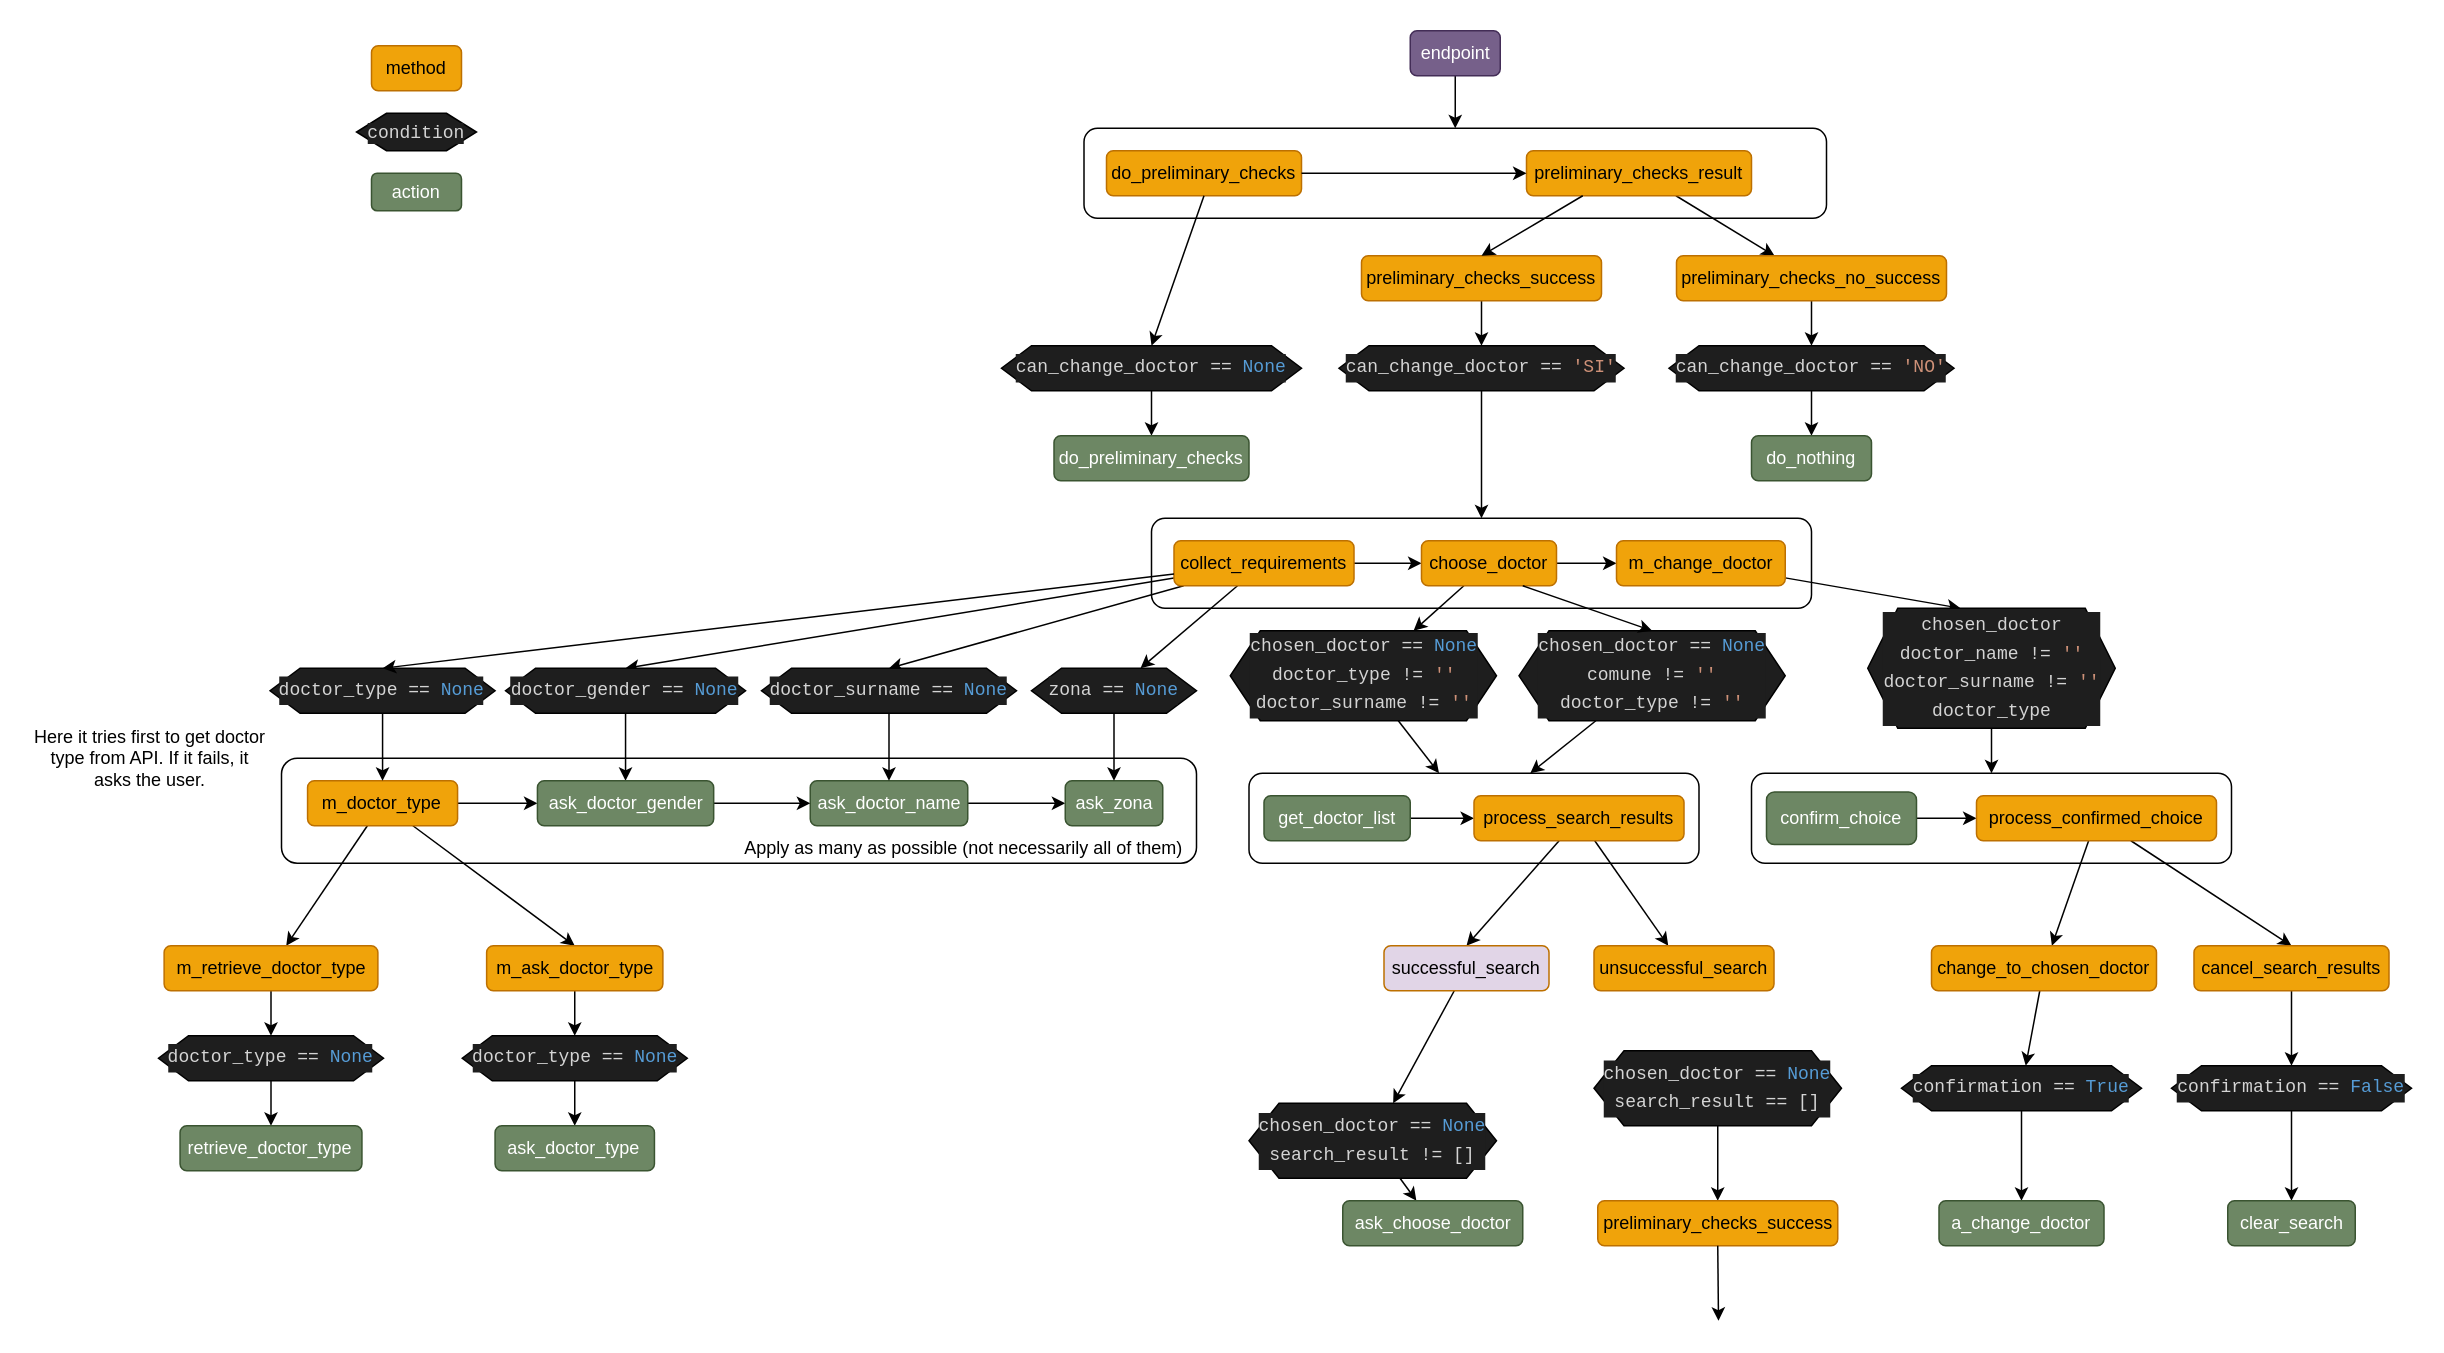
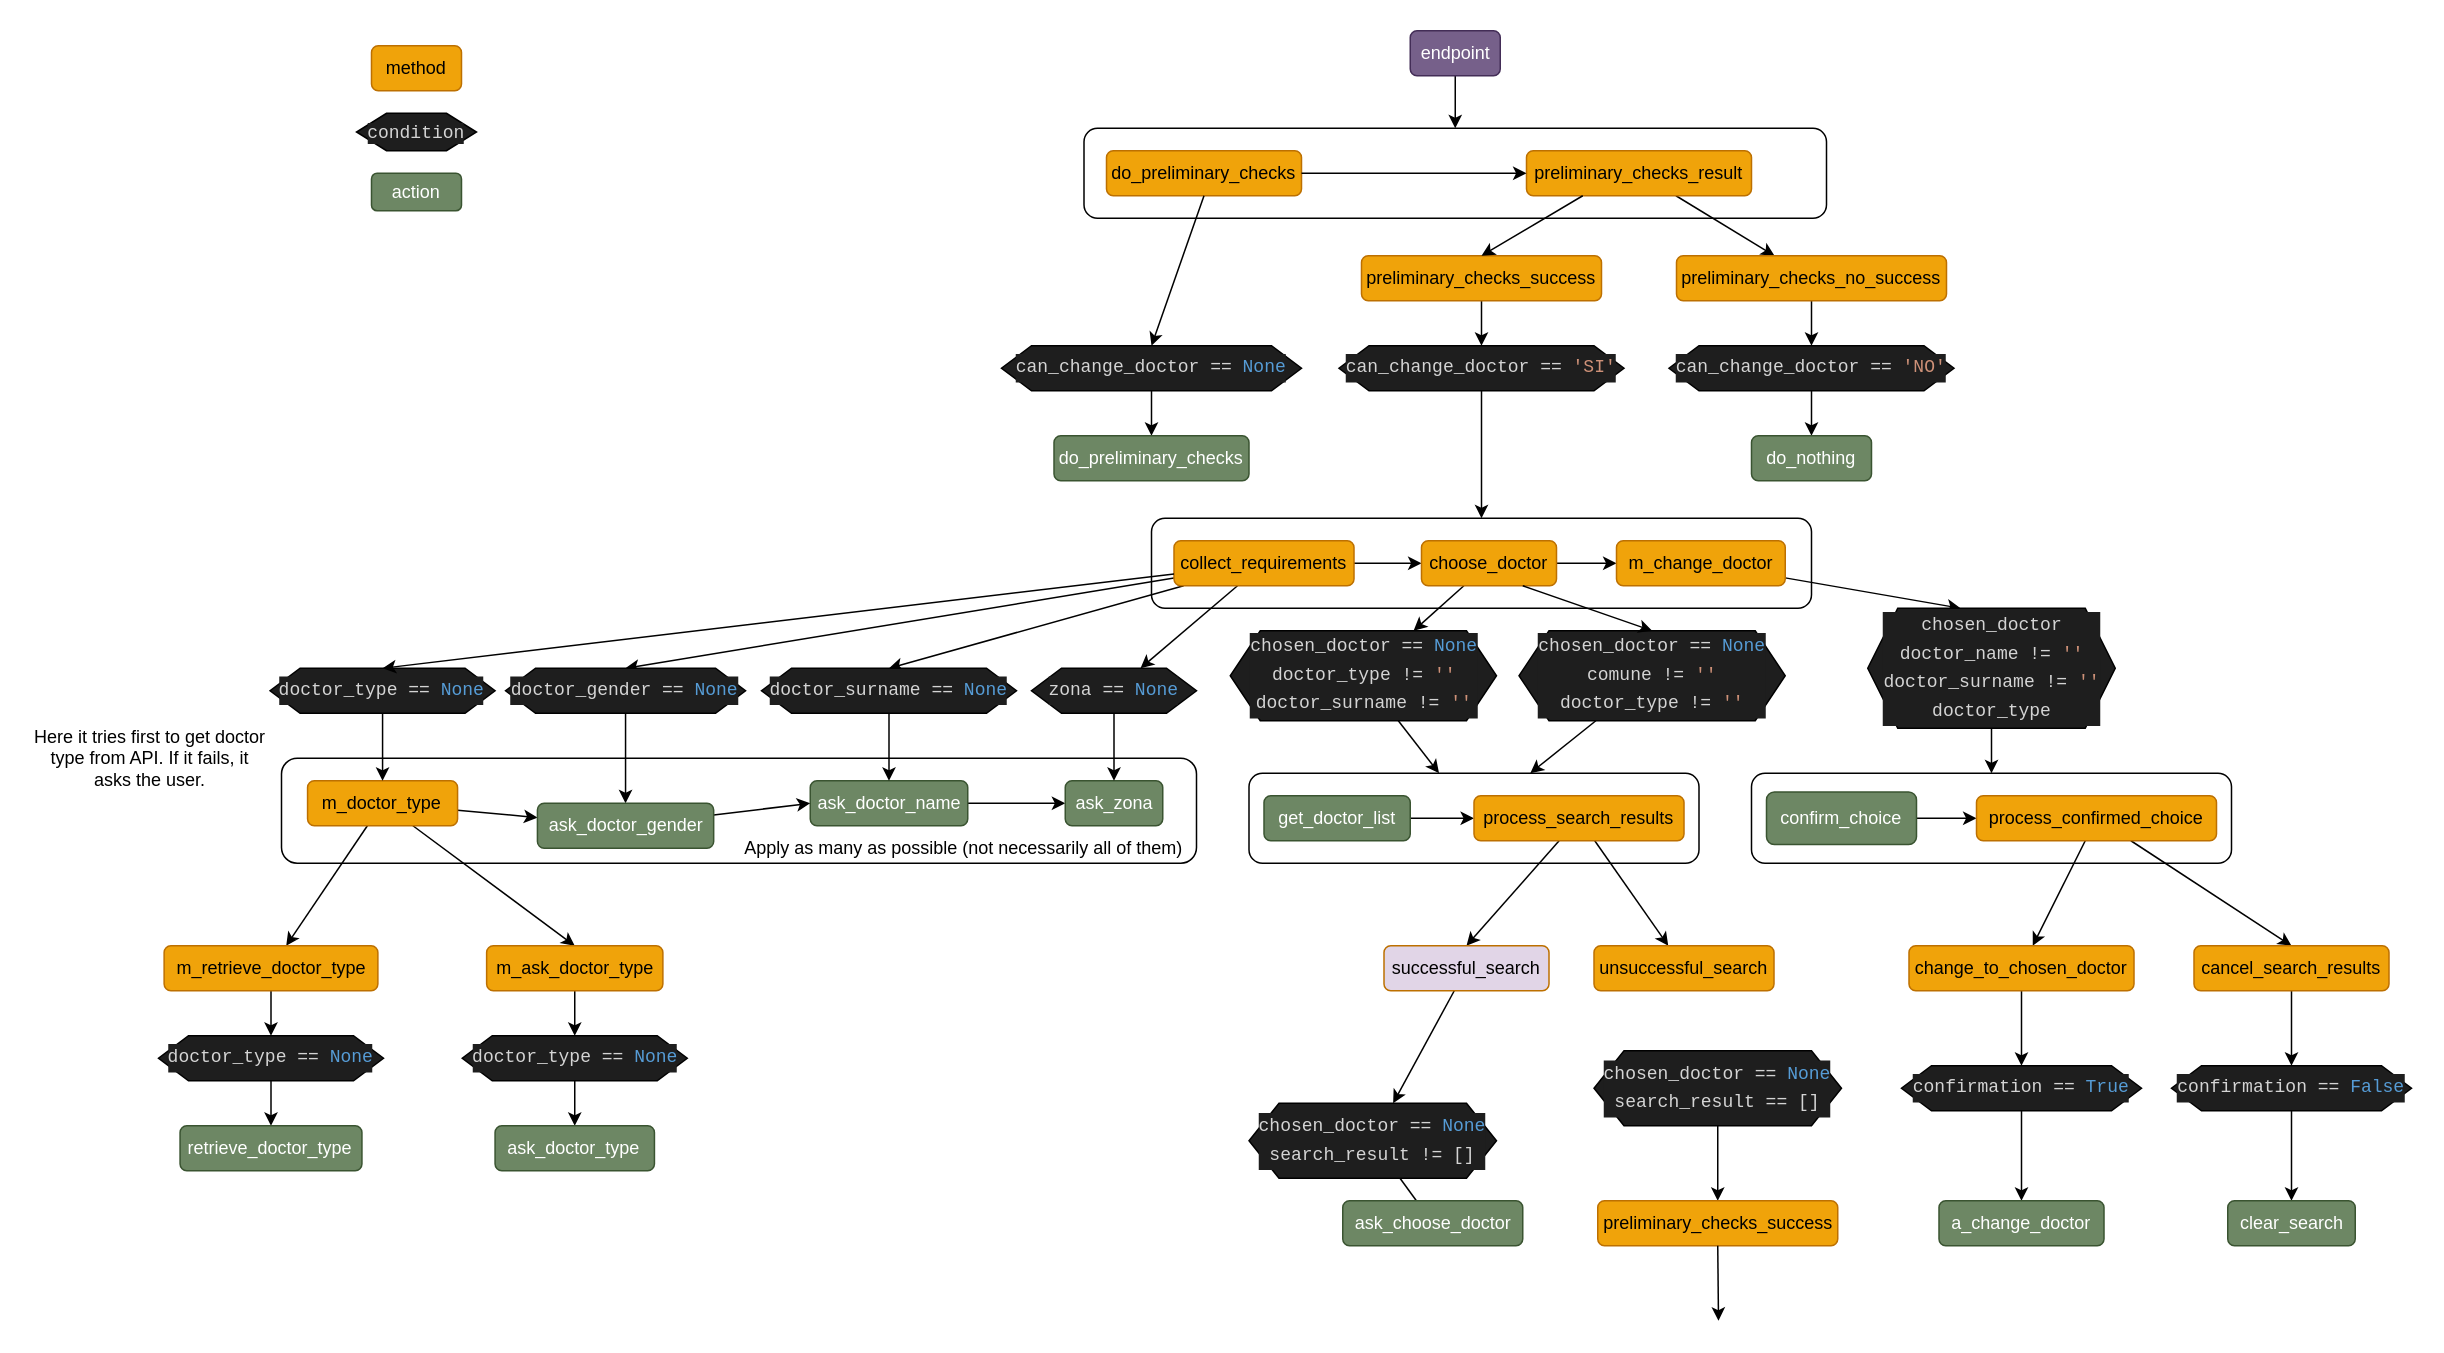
(625, 803) -> (625, 826)
(2044, 968) -> (2021, 968)
(1409, 1191) -> (1412, 1195)
